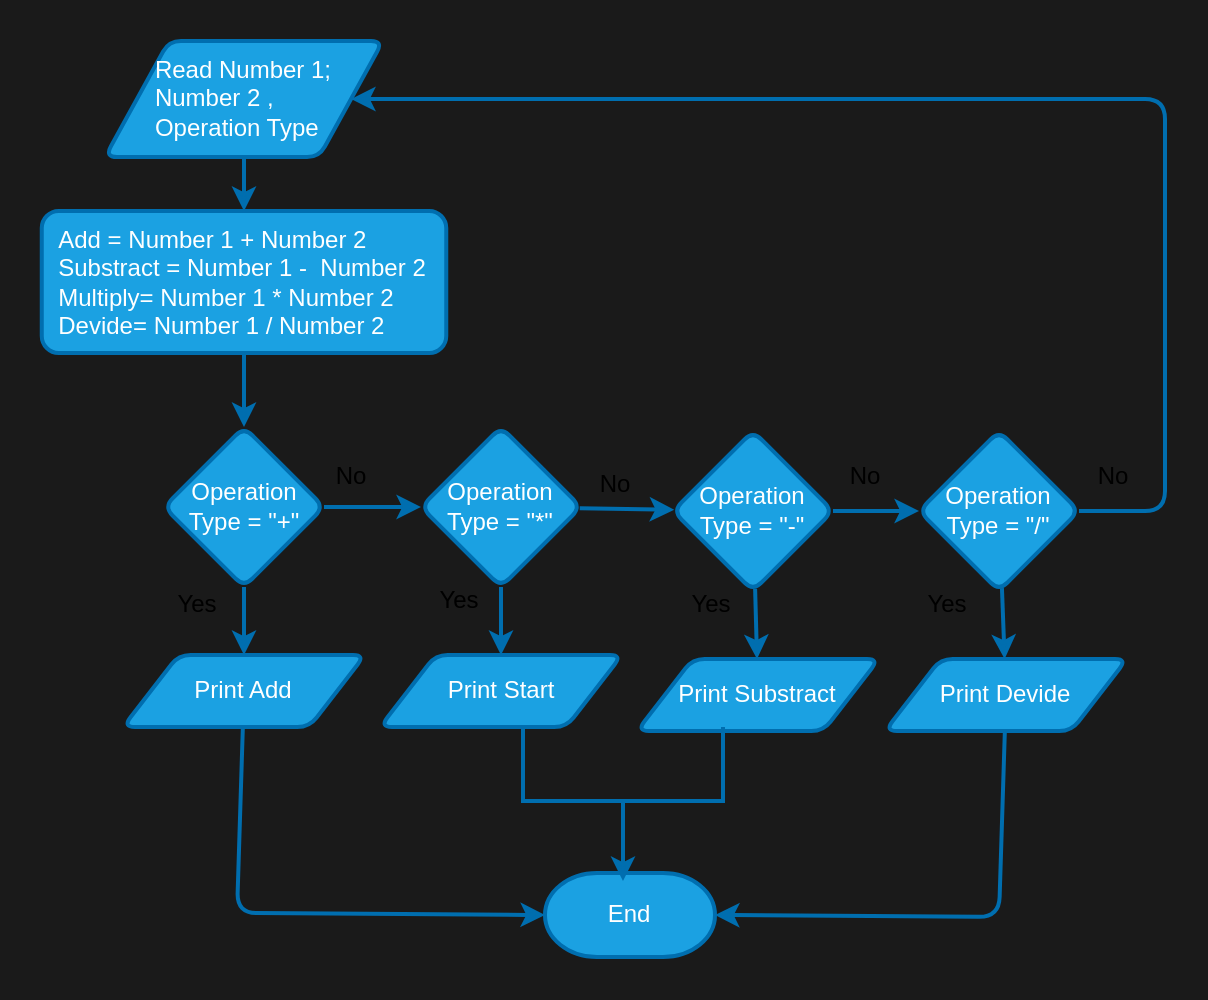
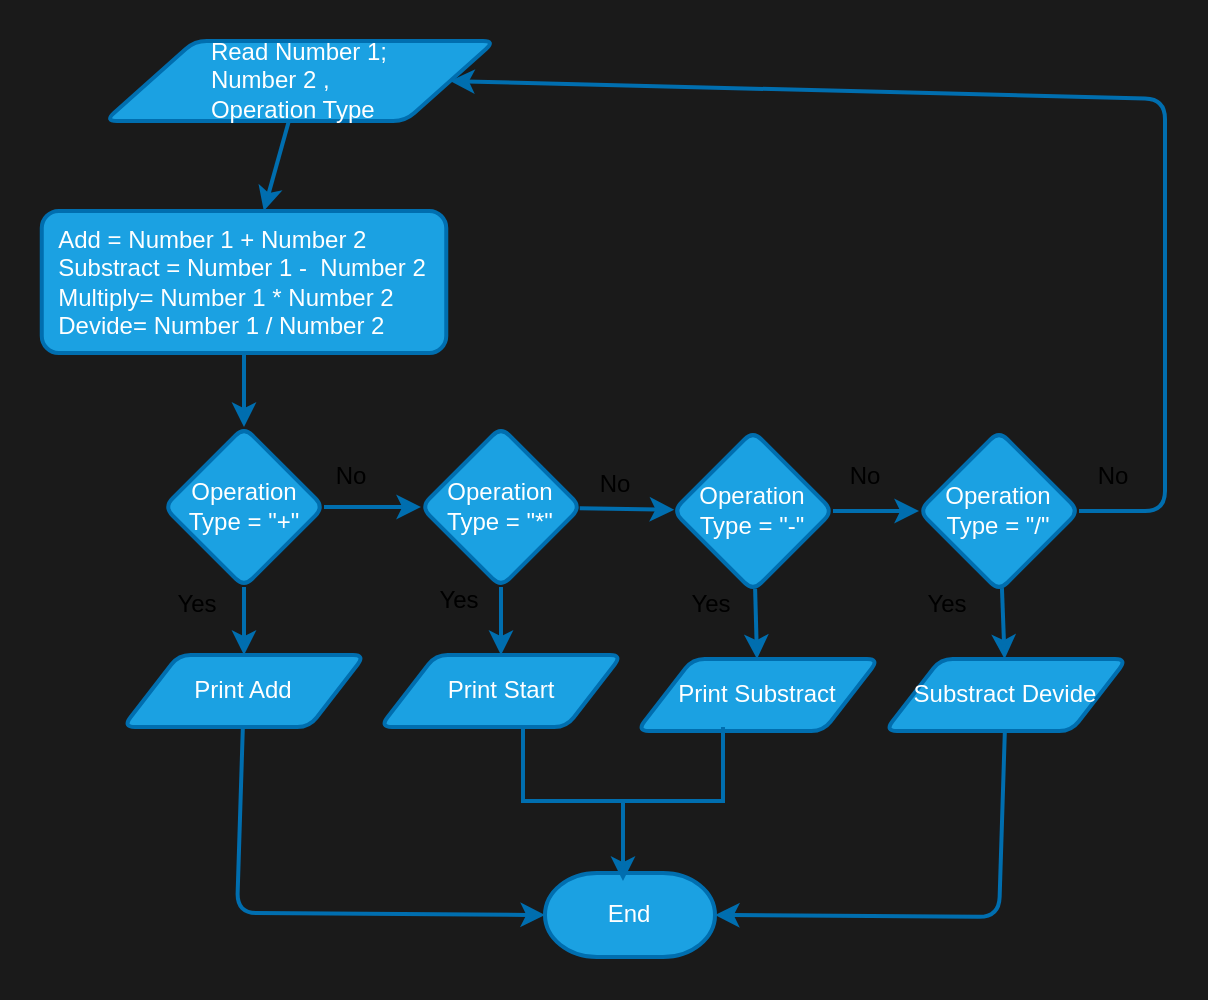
(244, 99) -> (300, 81)
(1006, 695) -> (1006, 695)
